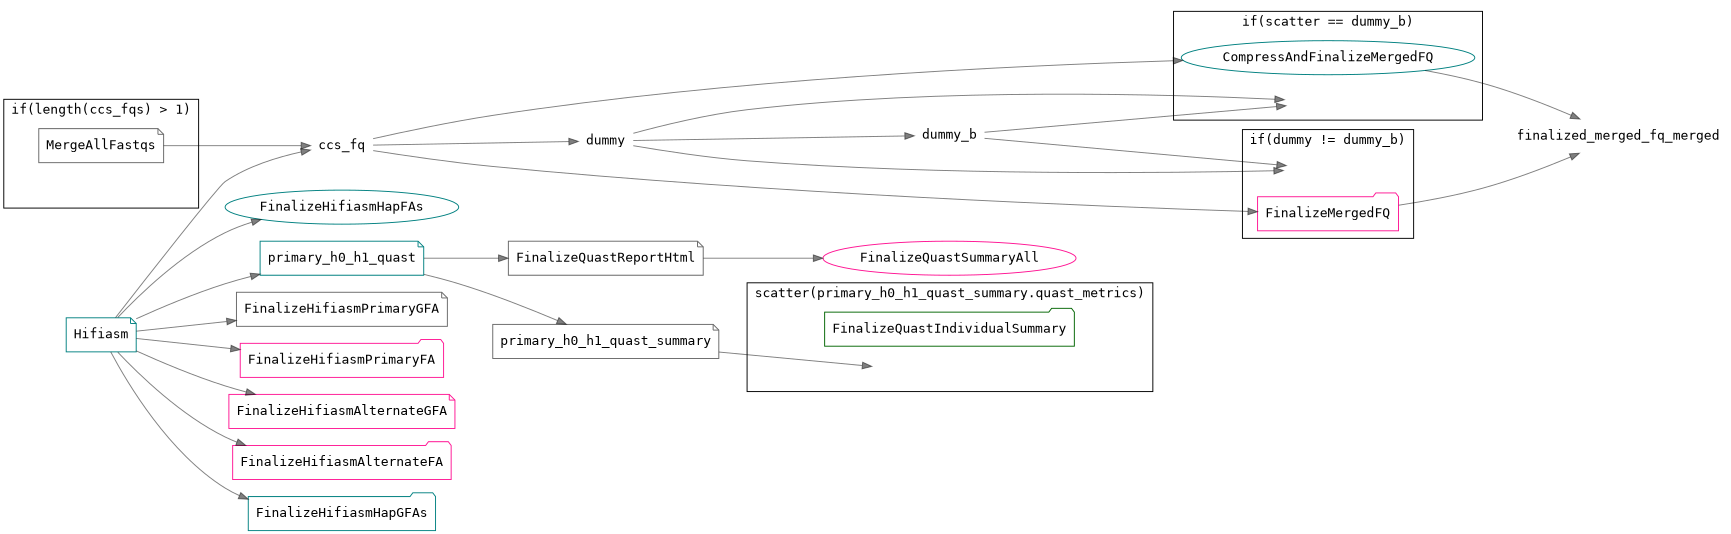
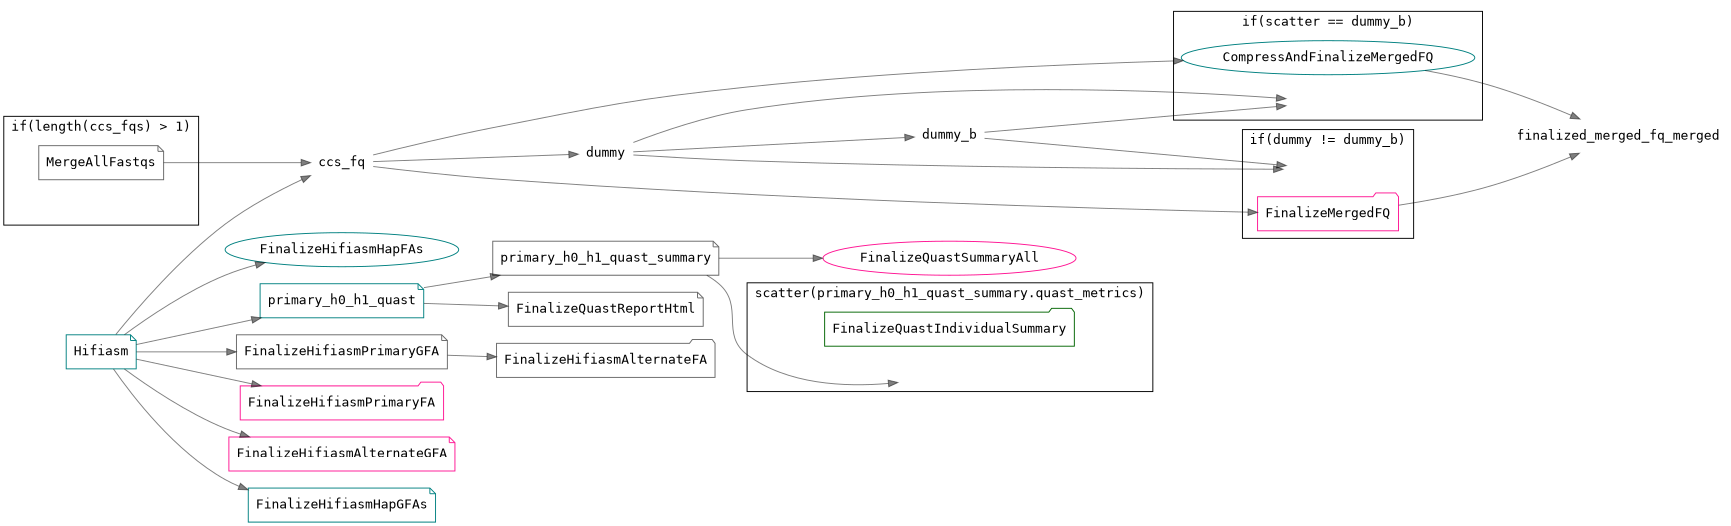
(758, 258) -> (766, 258)
(173, 403) -> (467, 356)
(342, 463) -> (606, 360)
(342, 514) -> (342, 505)
